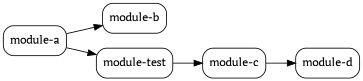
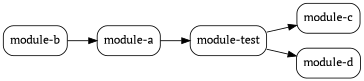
(80, 30) -> (78, 41)
(276, 63) -> (277, 52)
